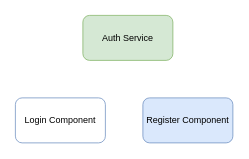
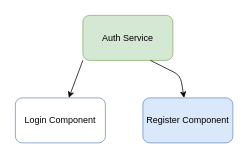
none -> (171, 71)
none -> (77, 76)
